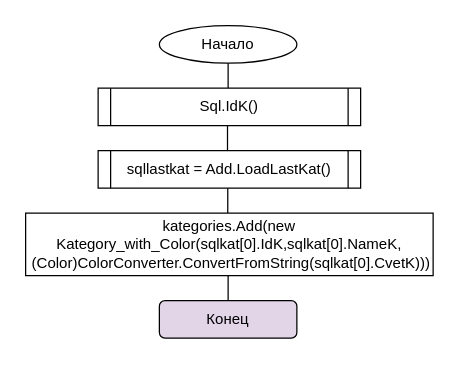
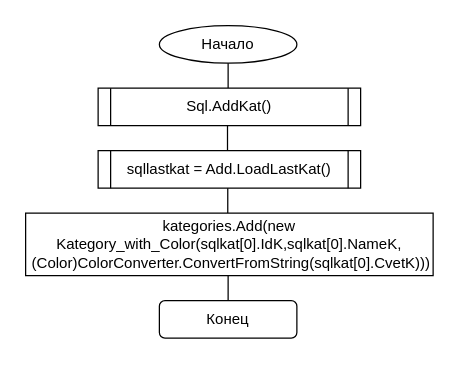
(229, 107) -> (229, 107)
(228, 319) -> (228, 319)
